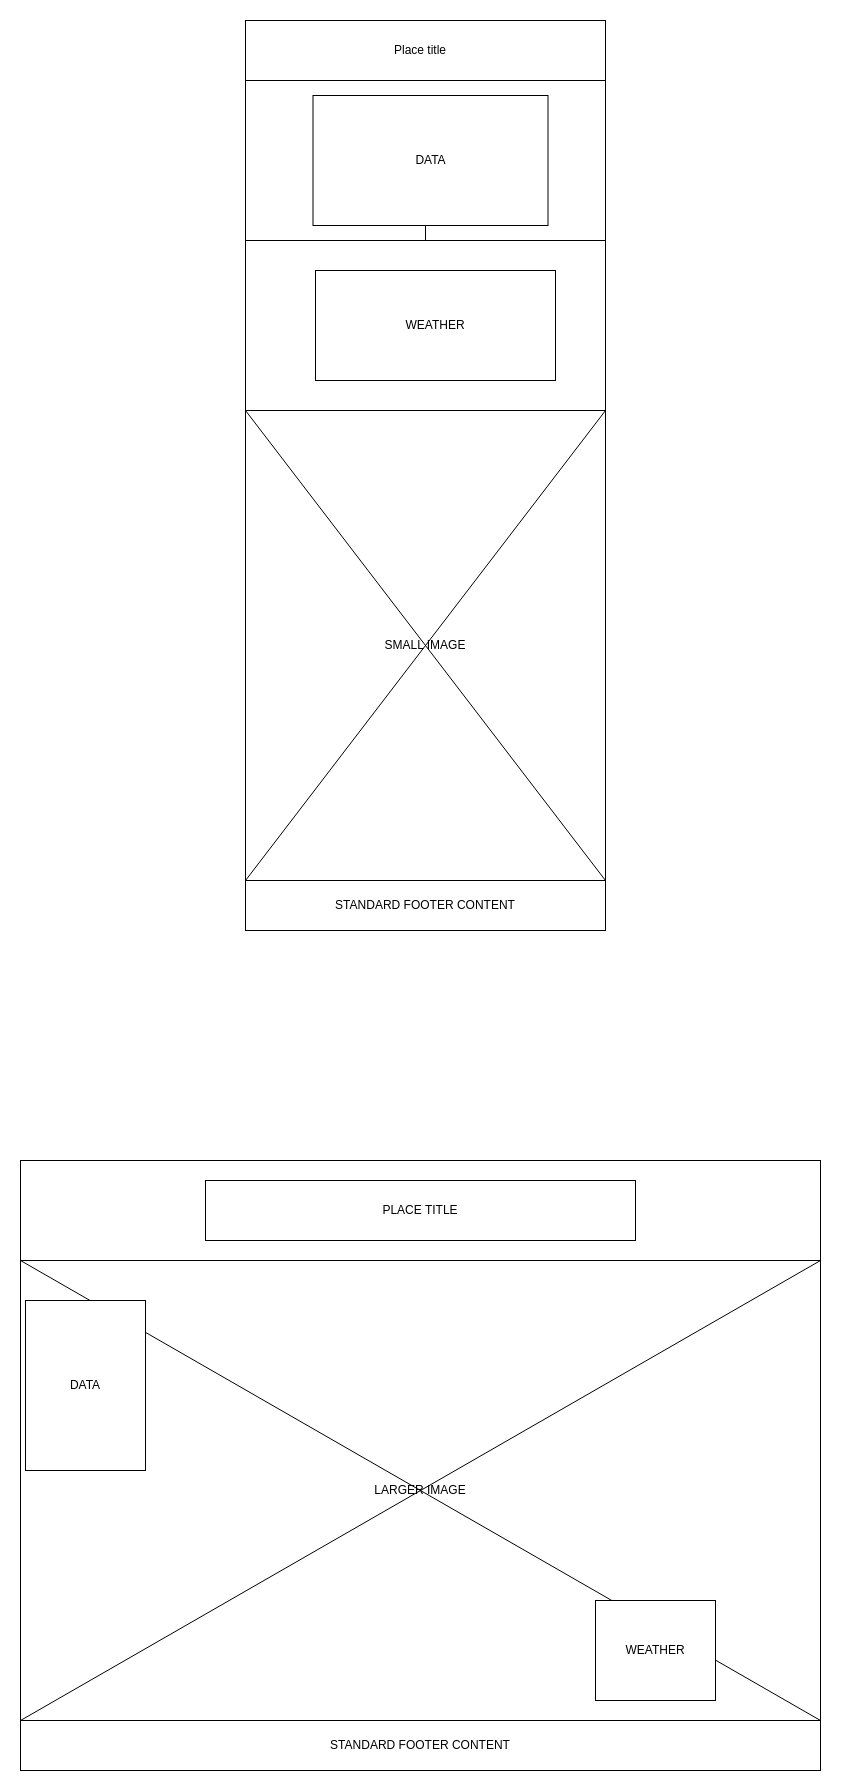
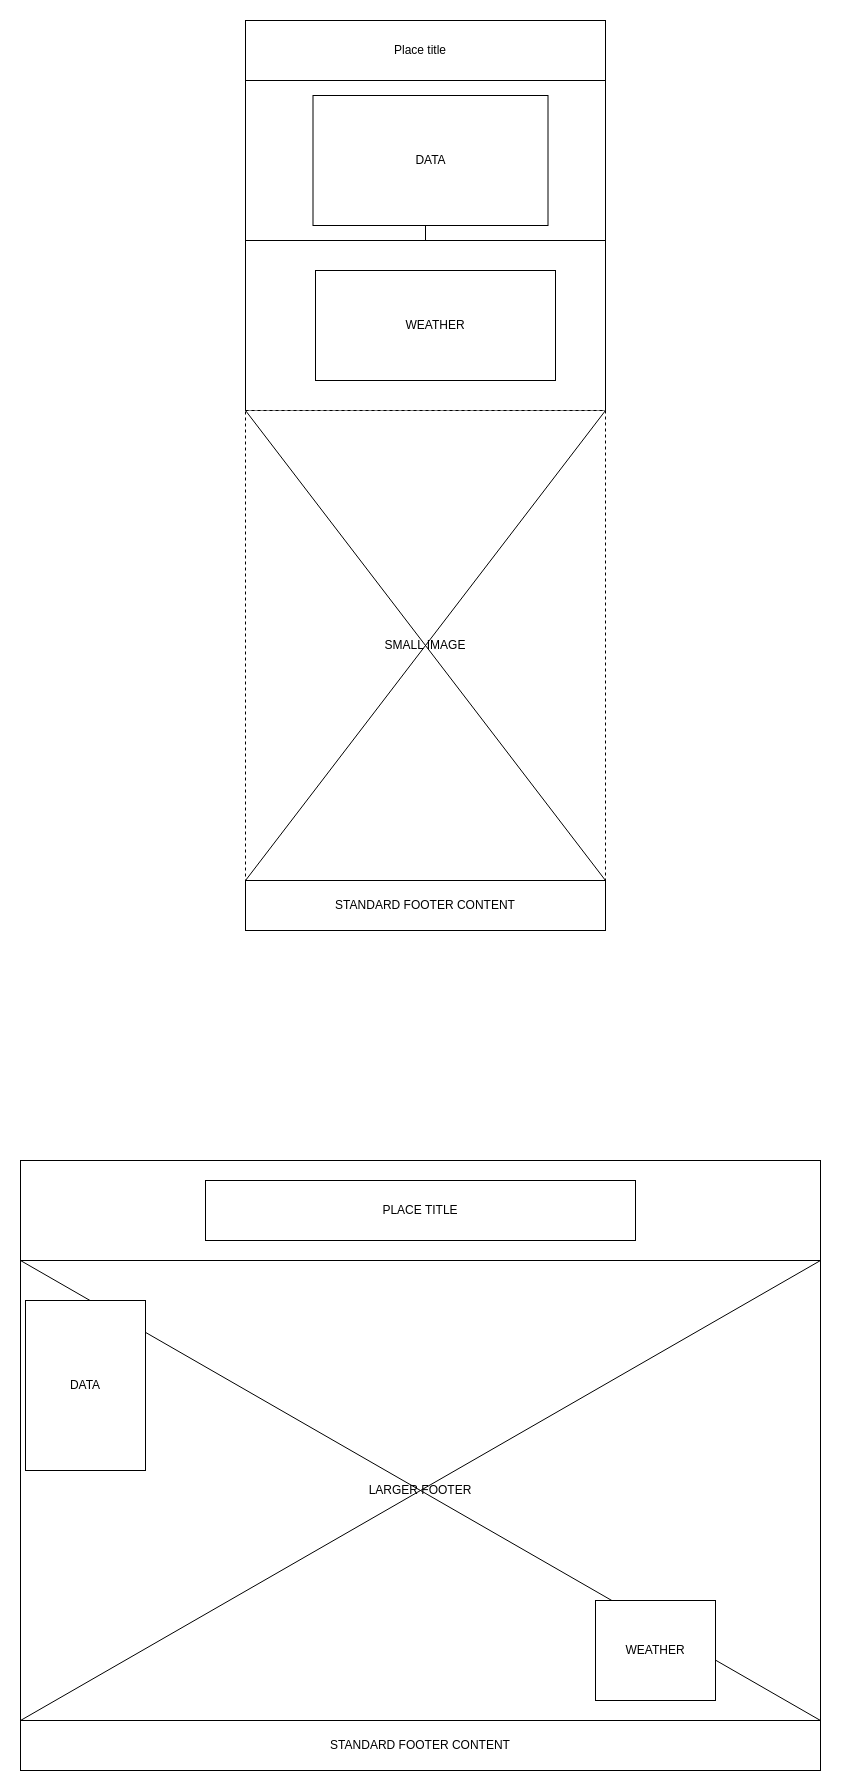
(426, 646) -> (426, 646)
(421, 1491) -> (421, 1491)
